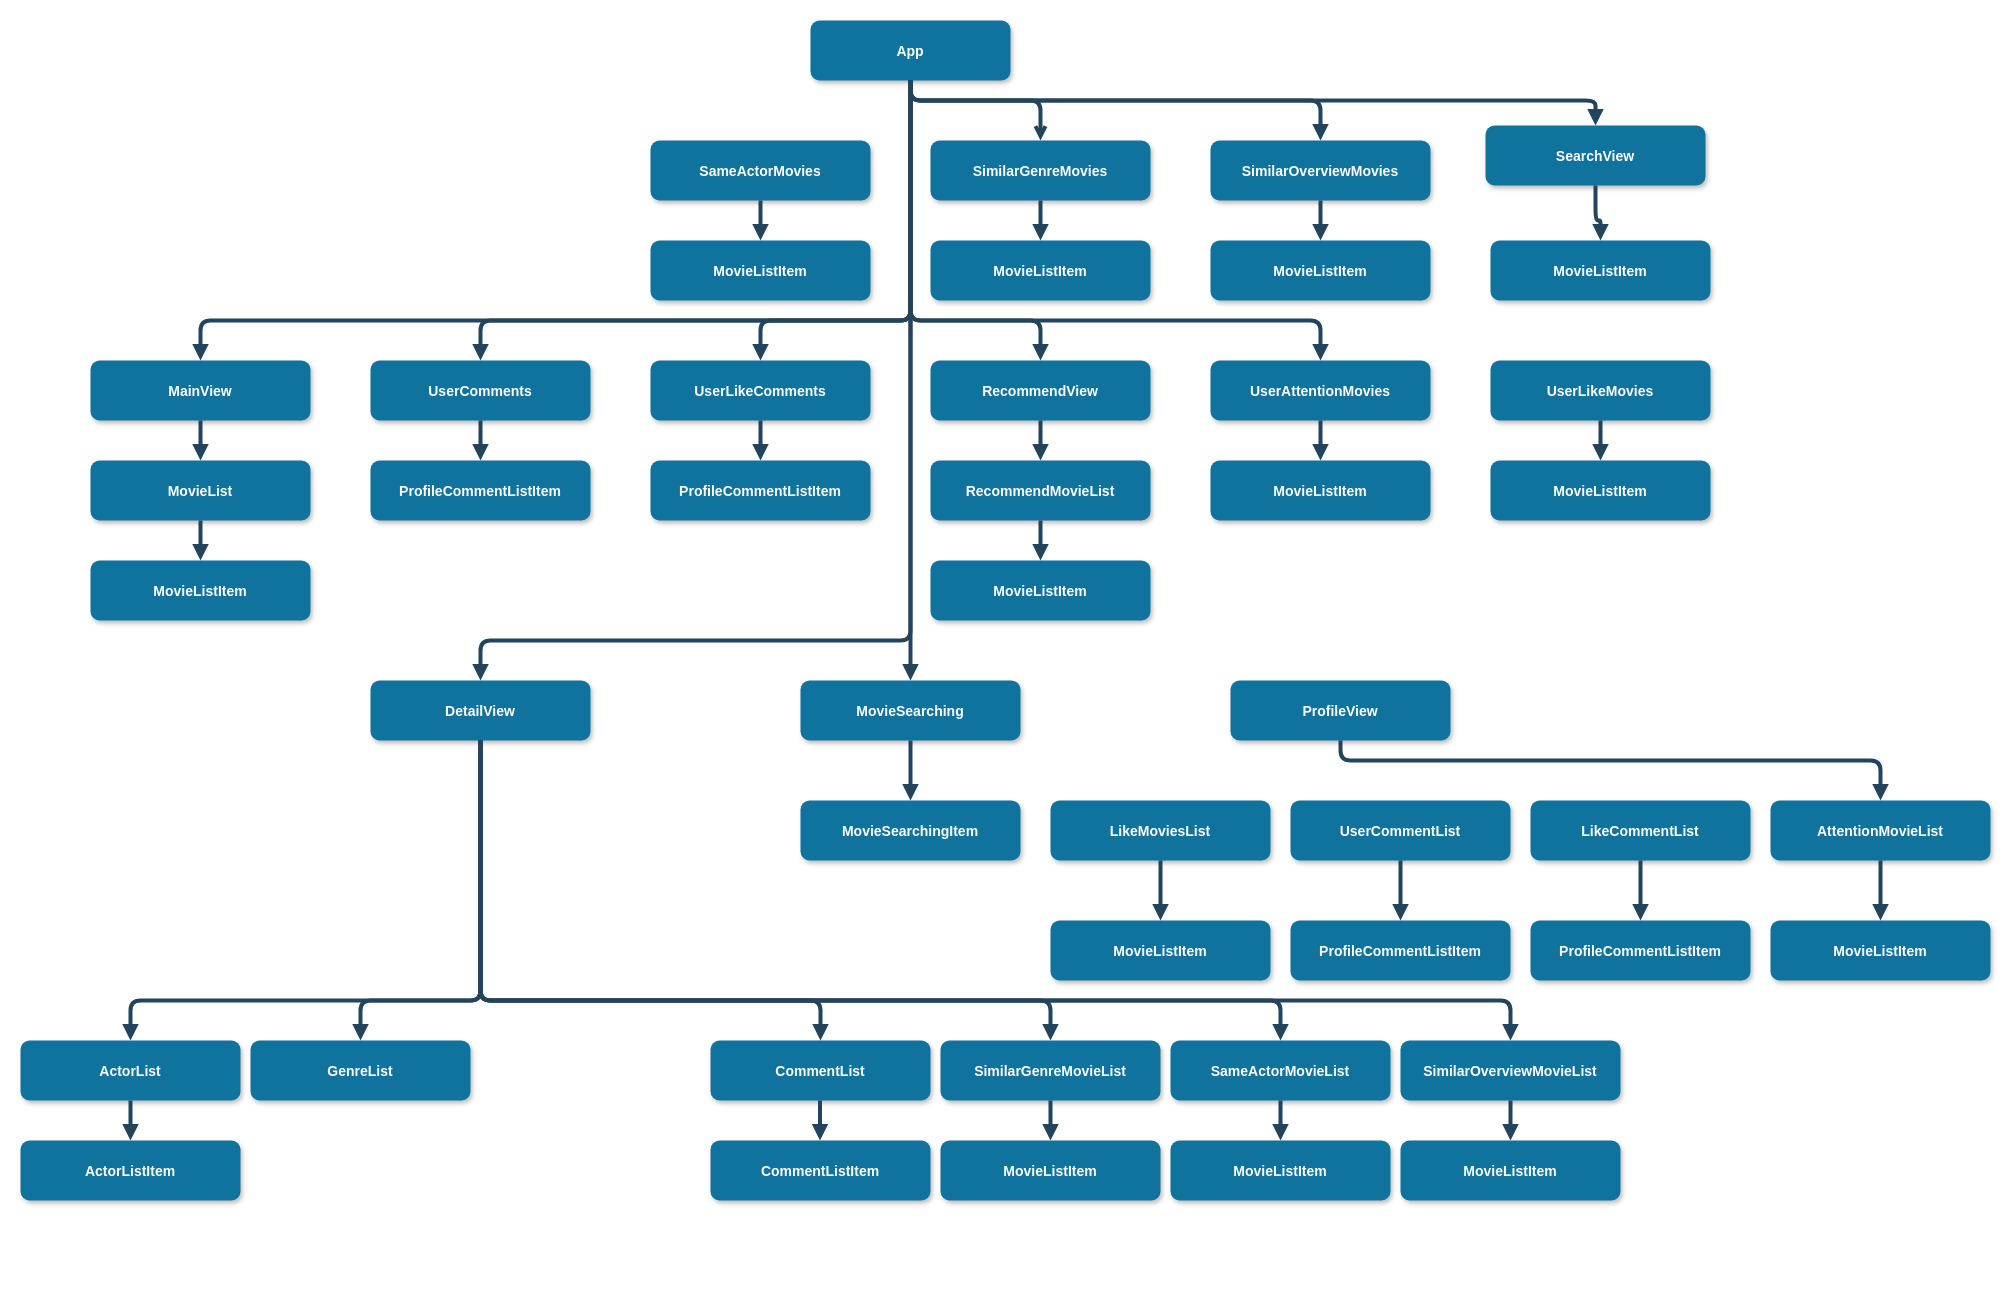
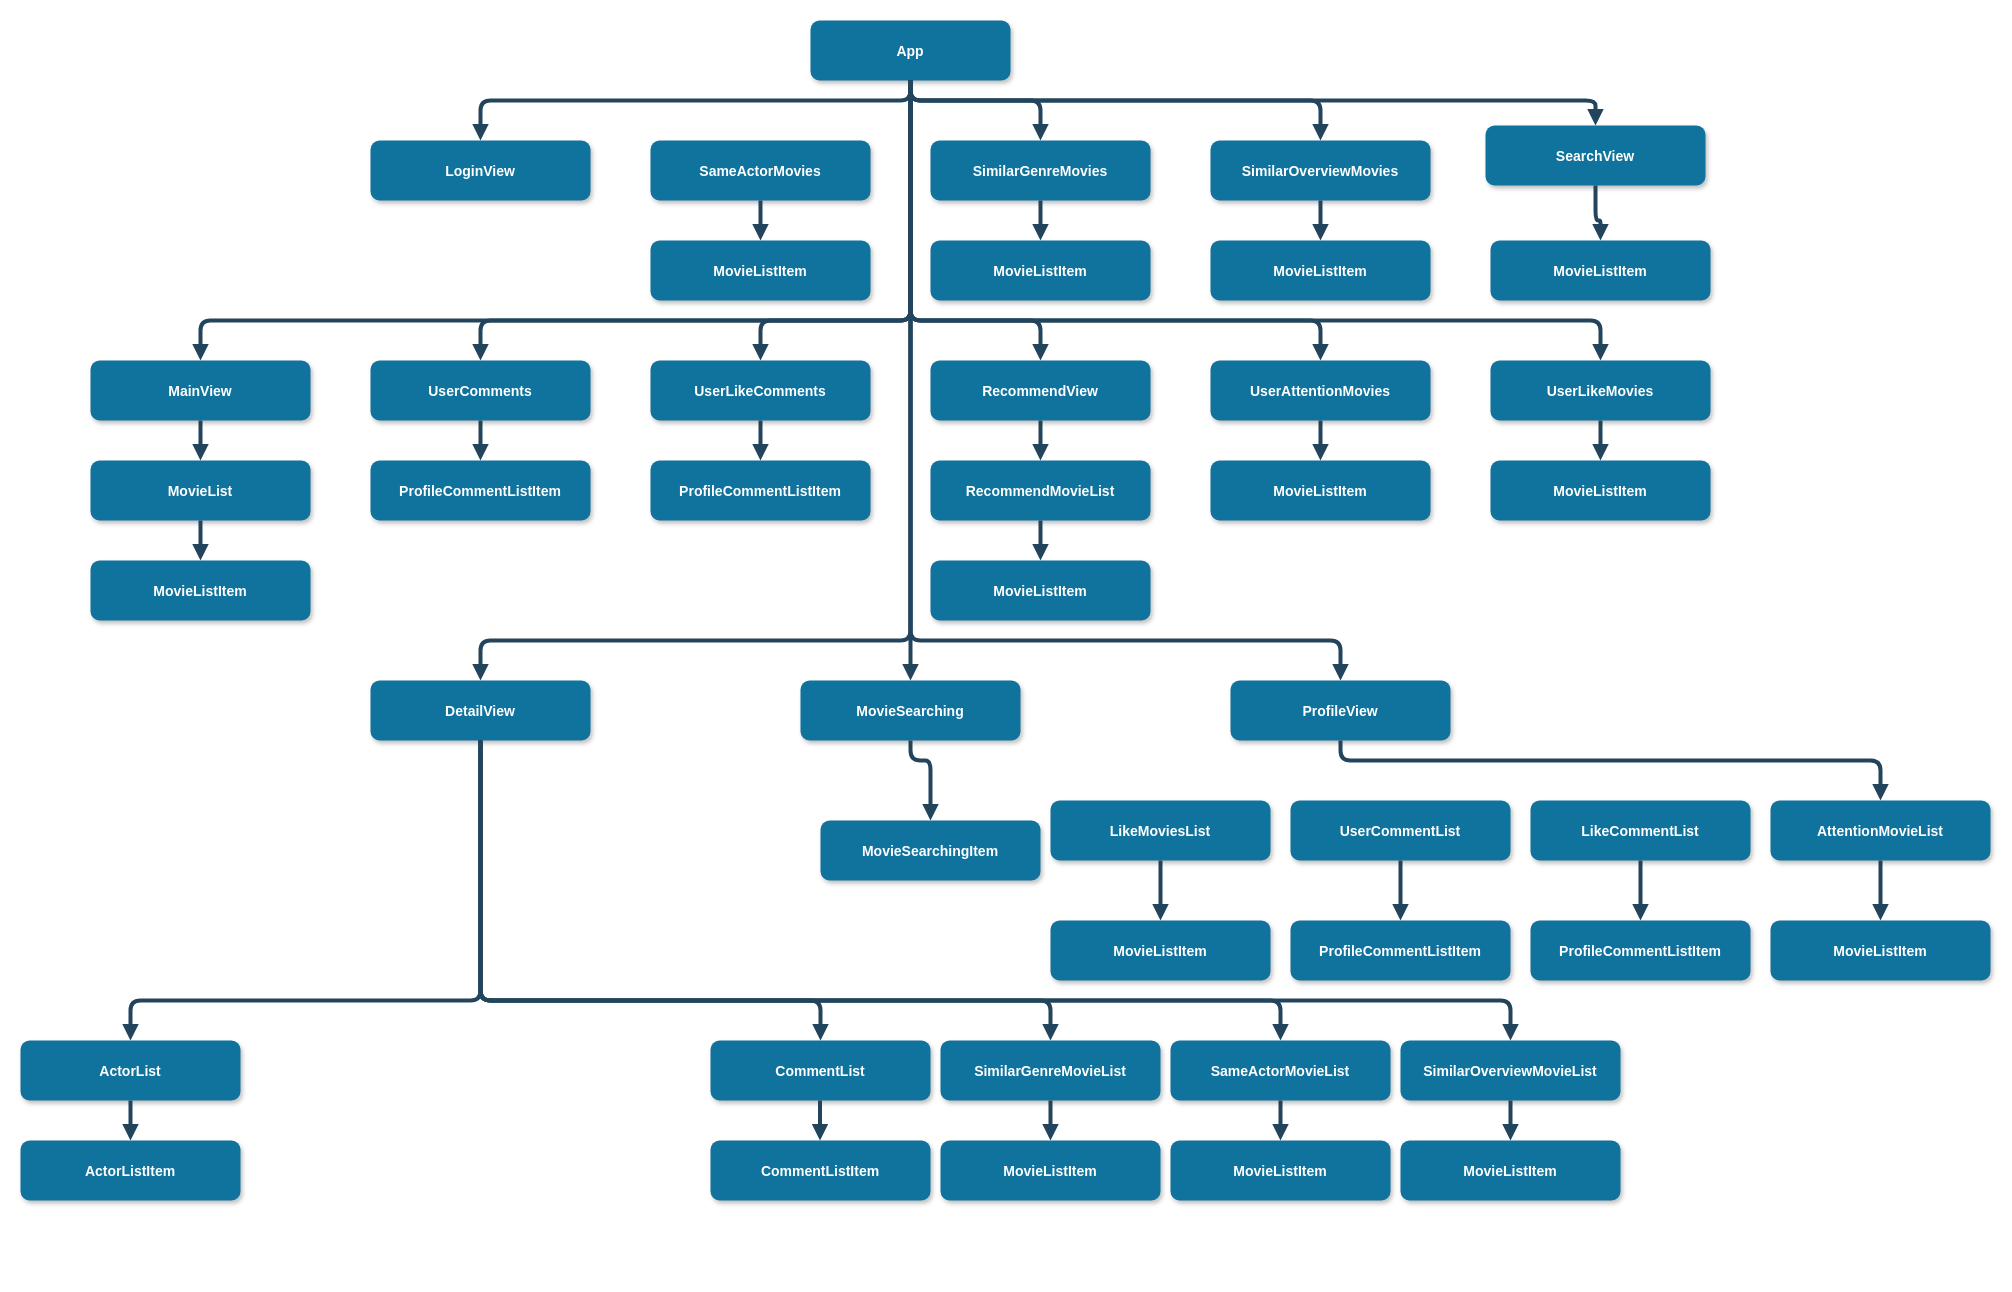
none -> (686, 101)
(1041, 125) -> (1041, 124)
none -> (481, 171)
none -> (1467, 321)
none -> (1135, 641)
(911, 831) -> (931, 851)
(361, 1015) -> none
(361, 1071) -> none
